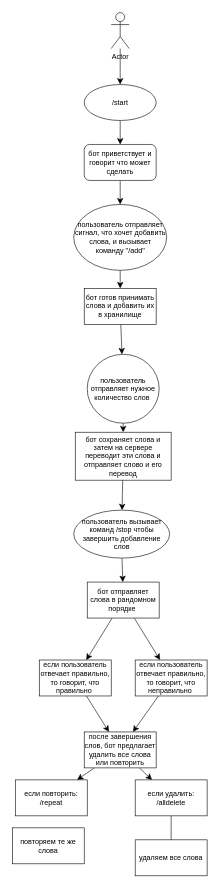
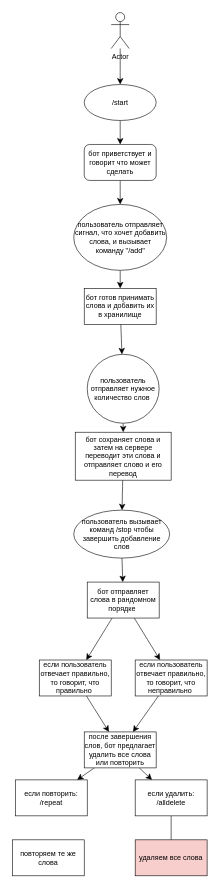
(48, 846) -> (48, 858)
(171, 858) -> (171, 858)
